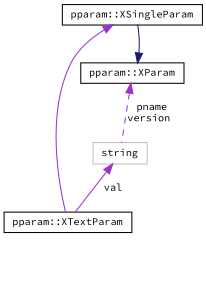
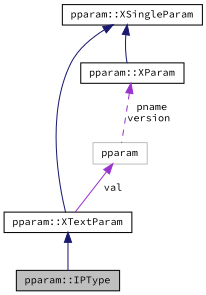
(139, 39) -> (126, 49)
(58, 113) -> (58, 113)
(120, 153) -> (120, 153)
none -> (68, 281)
